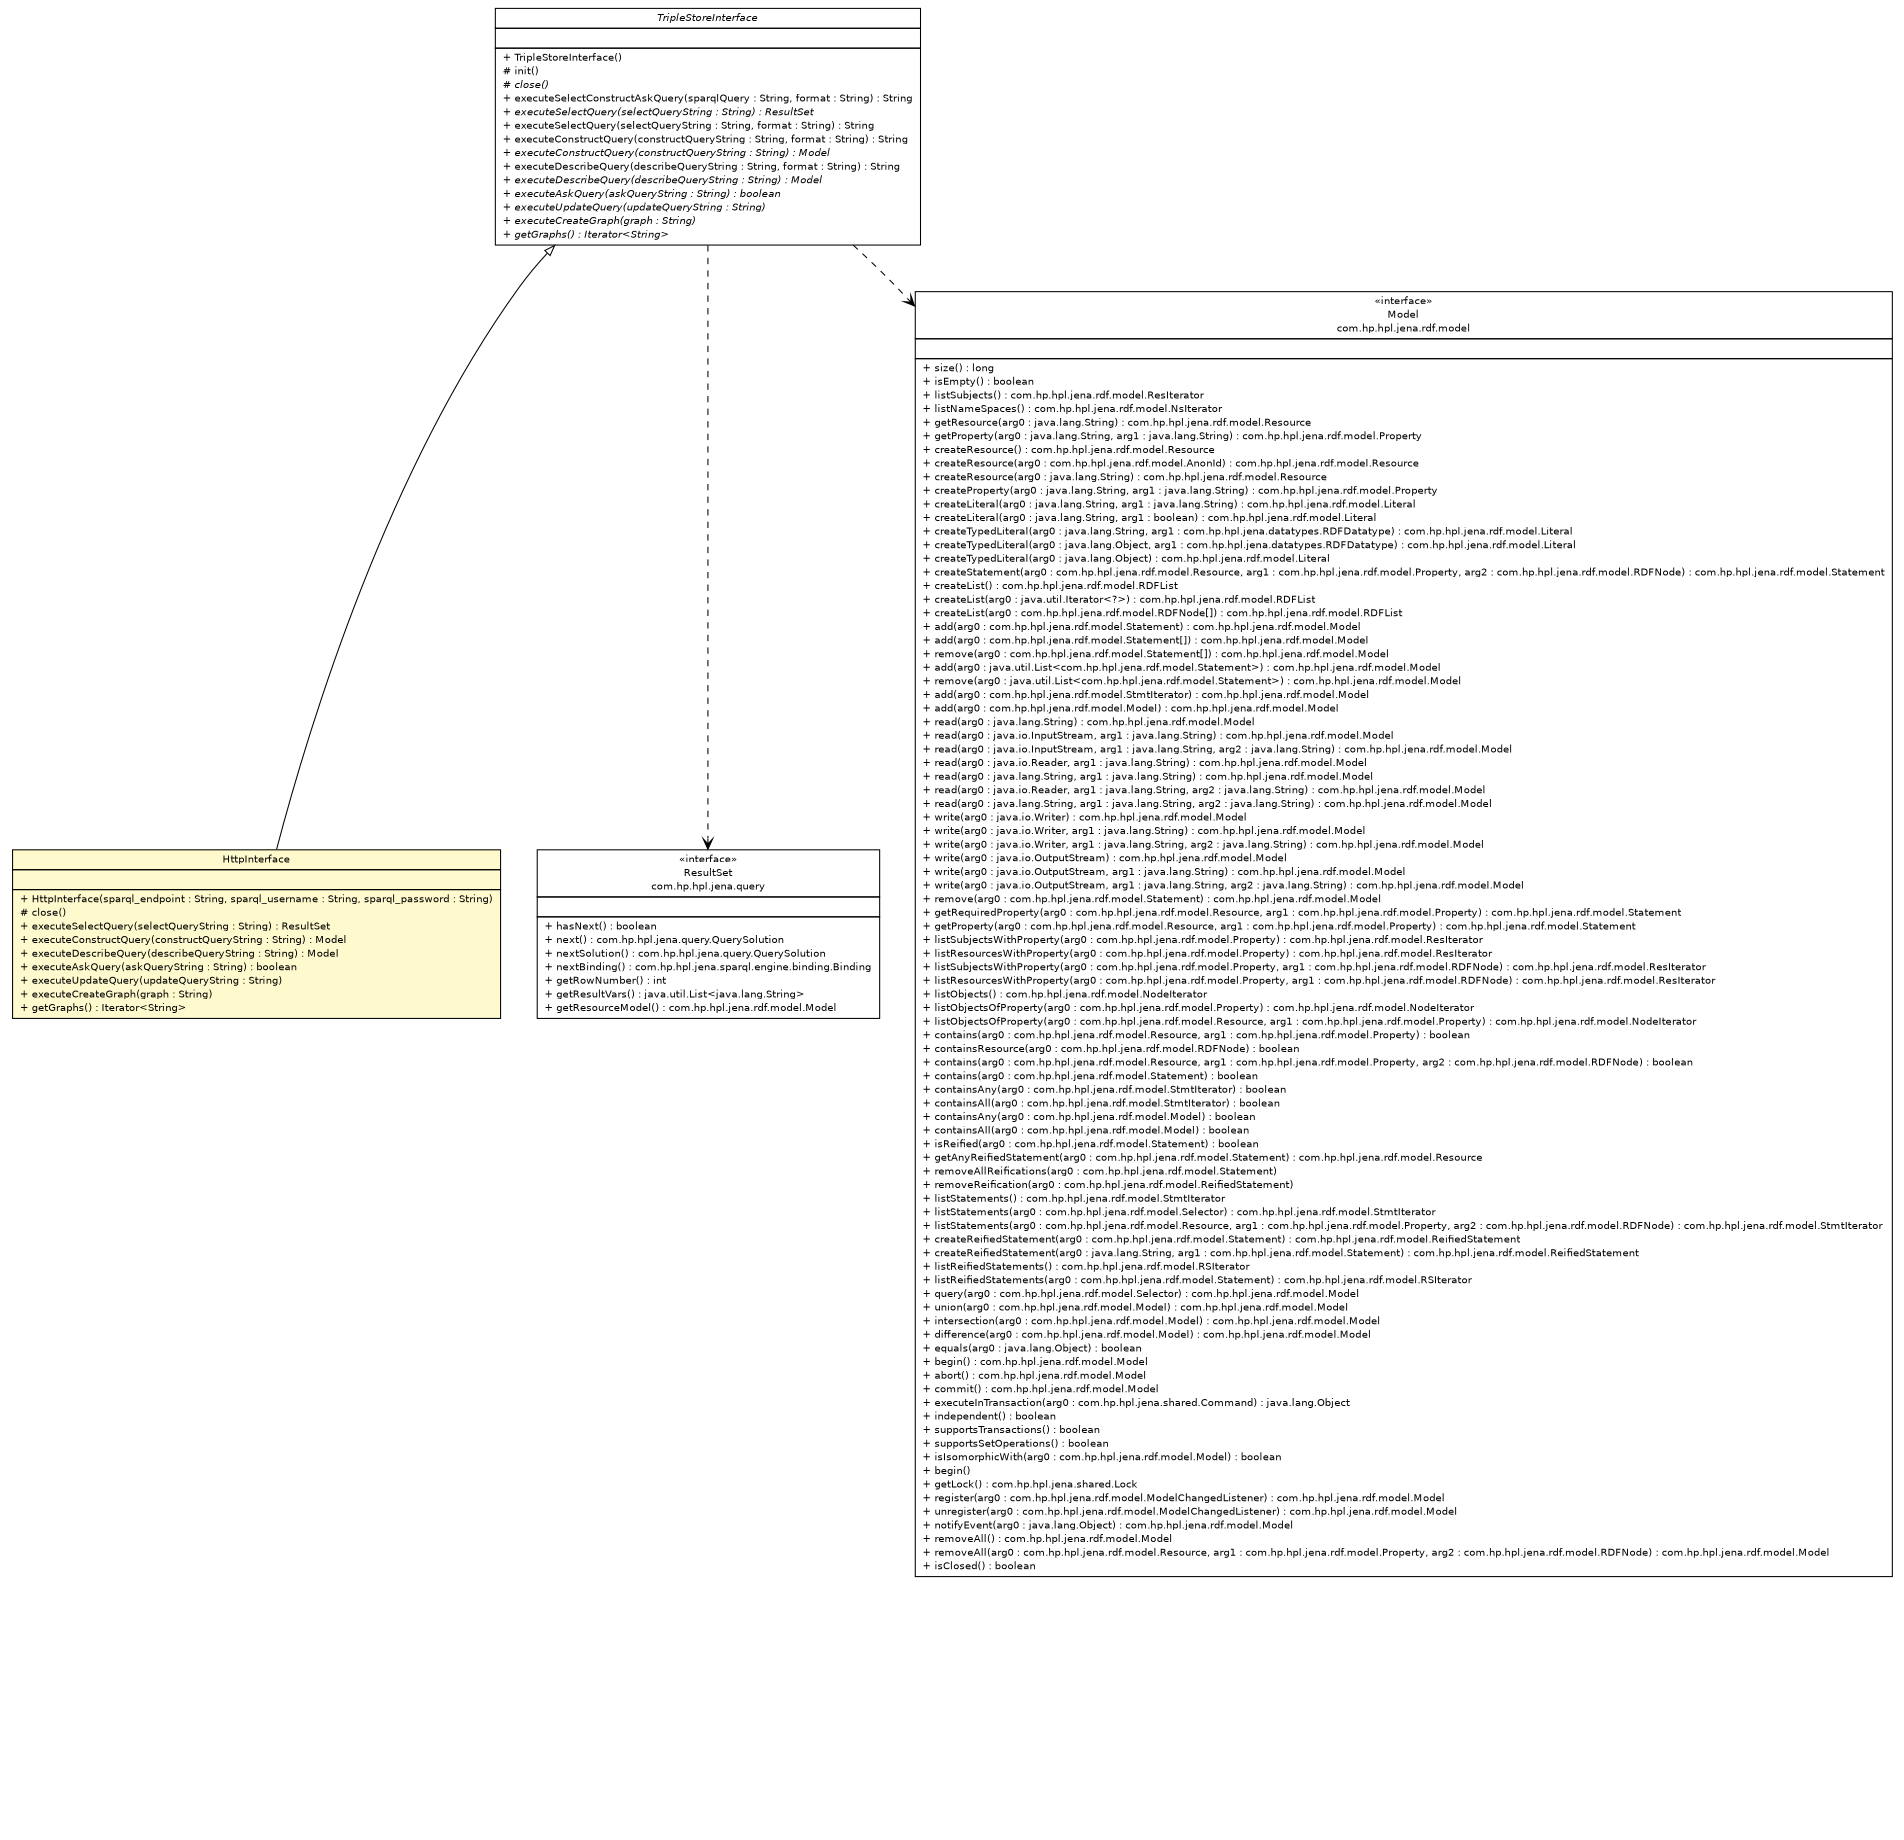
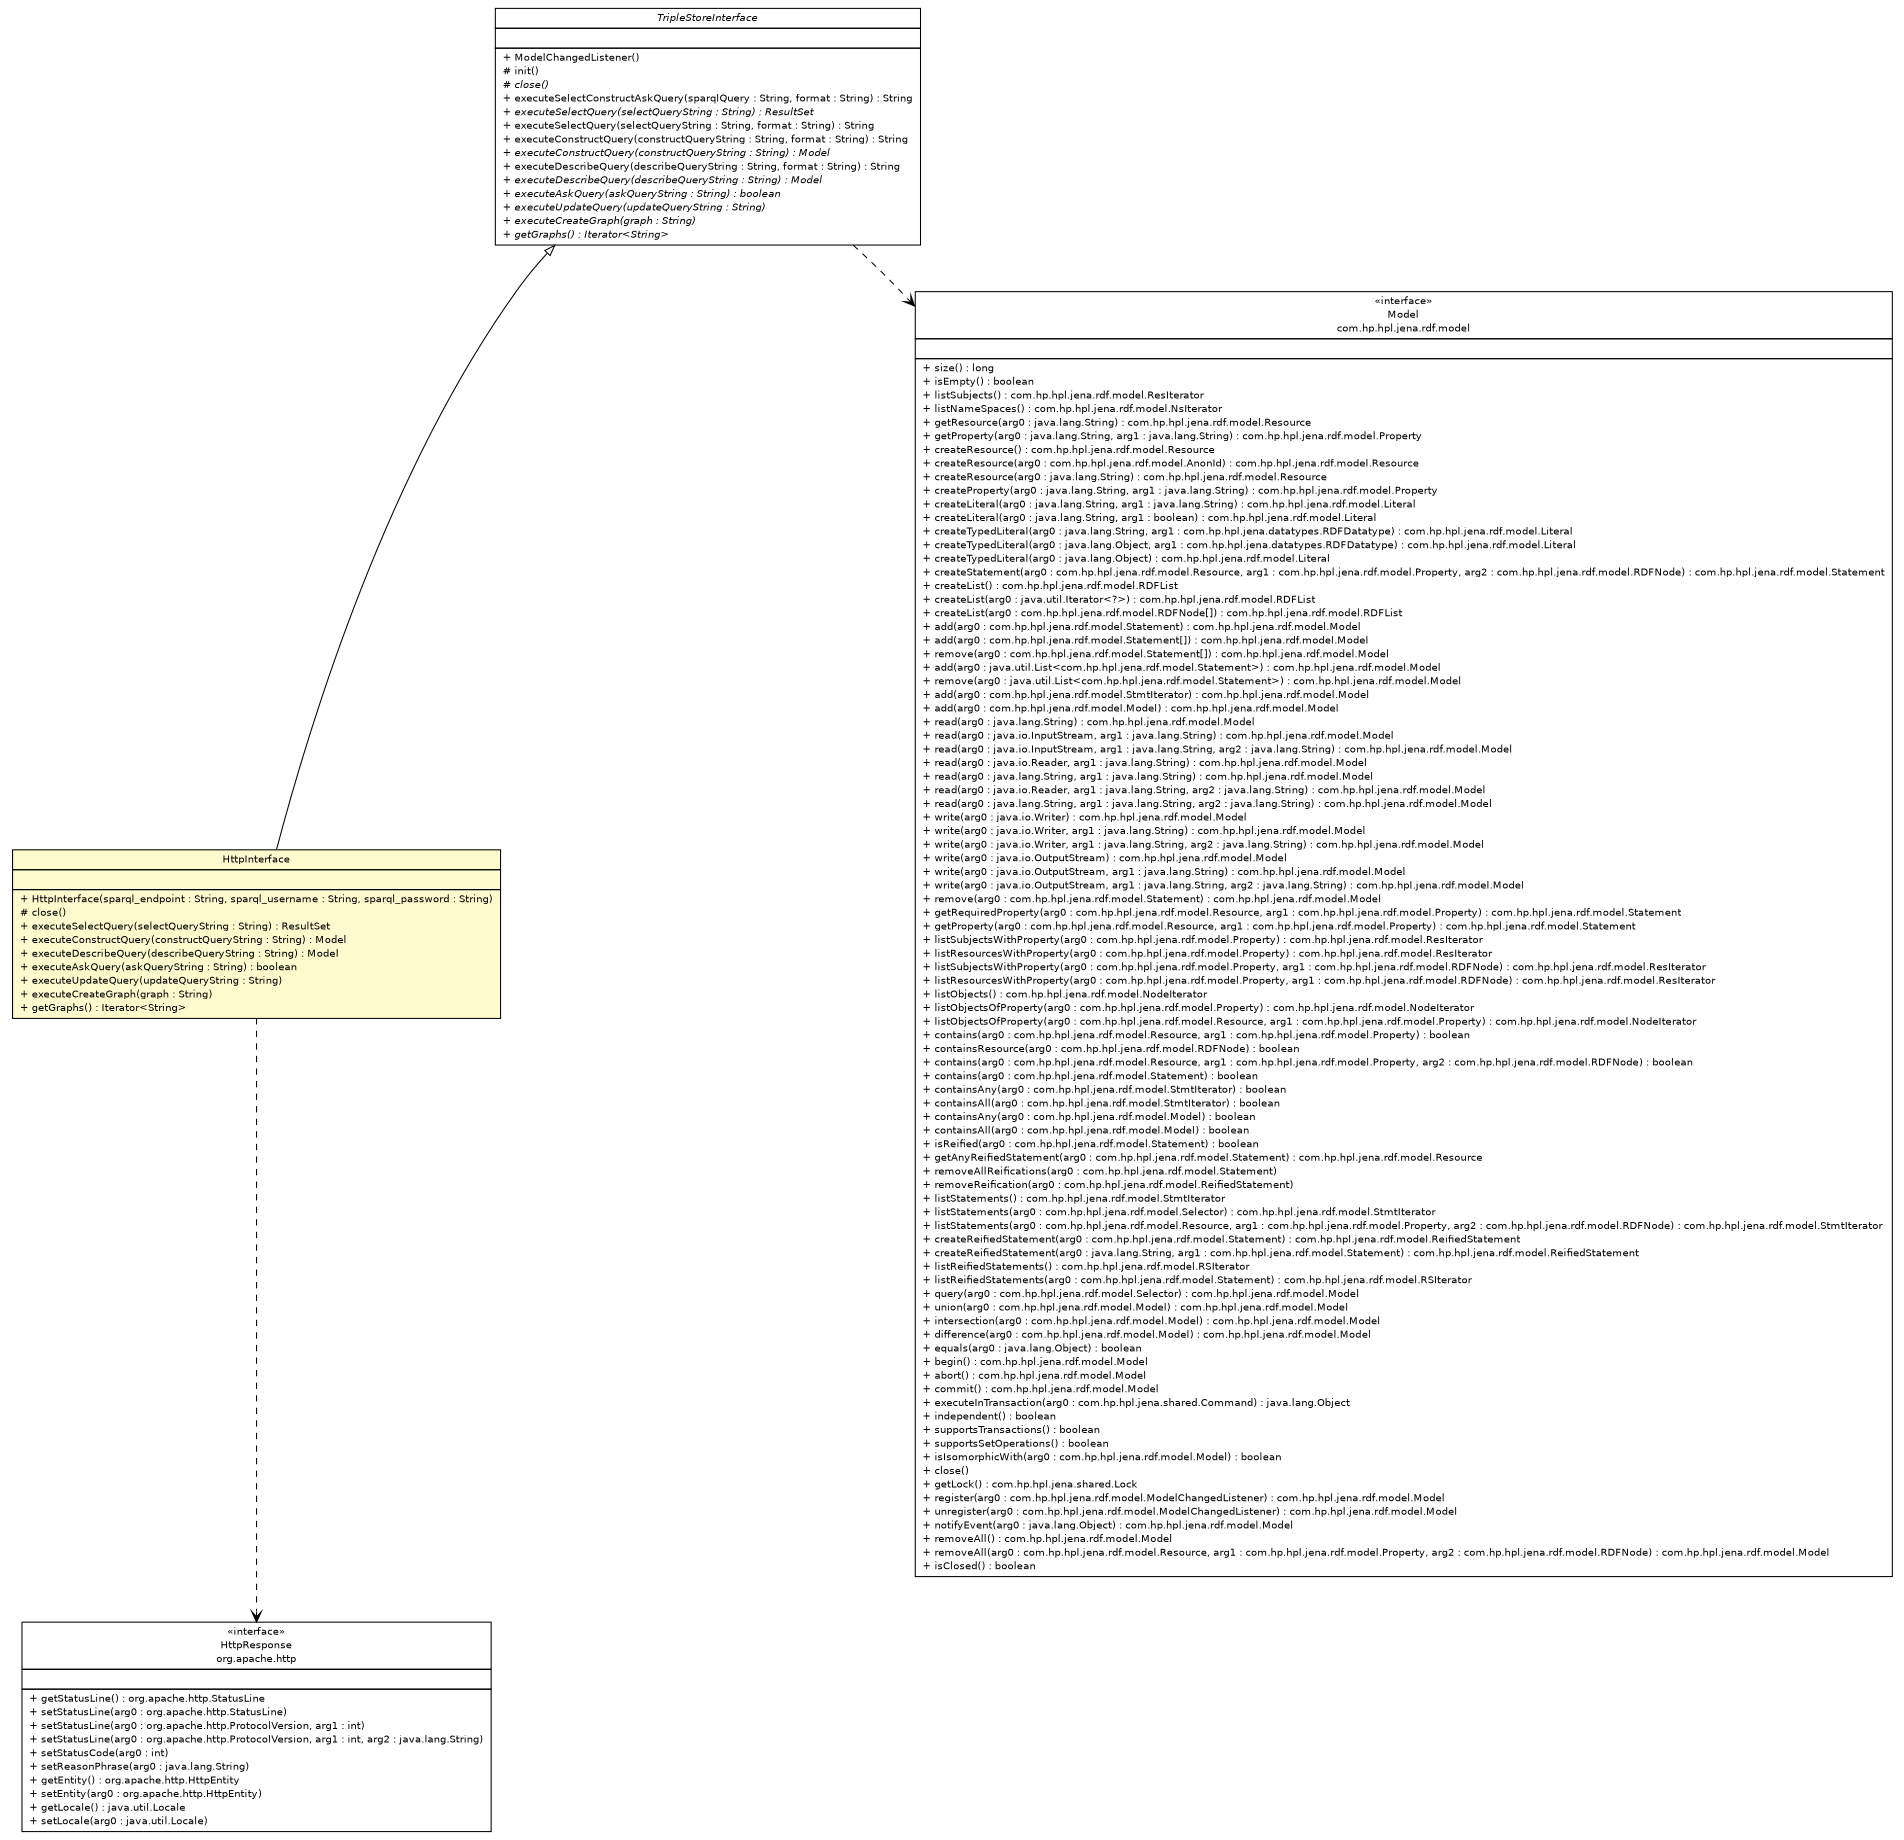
(563, 58) -> (571, 58)
(708, 934) -> none
(947, 1471) -> (946, 1471)
none -> (257, 1727)
